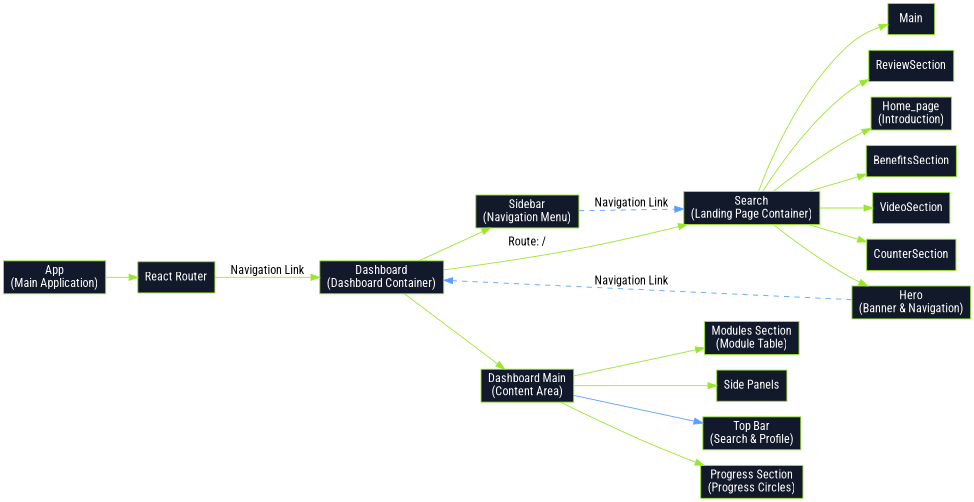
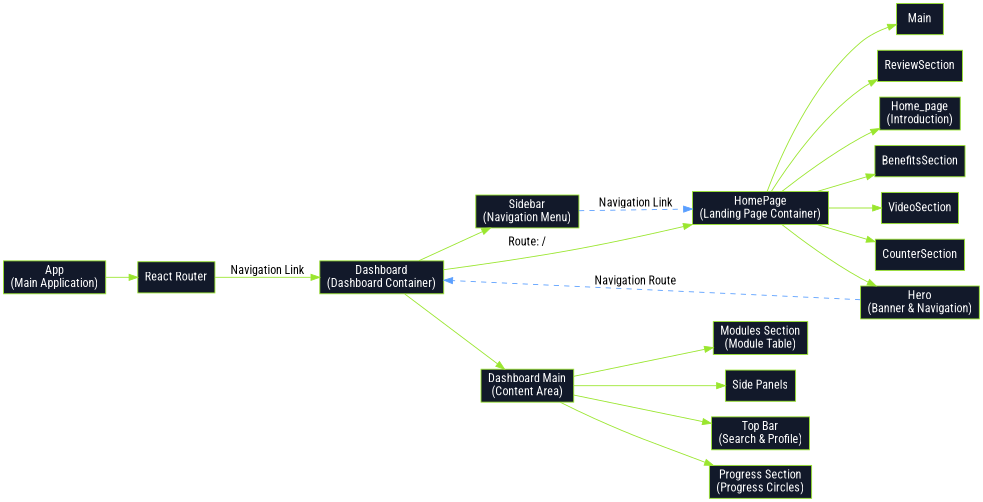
(752, 208) -> (760, 208)
(631, 281) -> (636, 281)
(634, 408) -> (638, 408)
